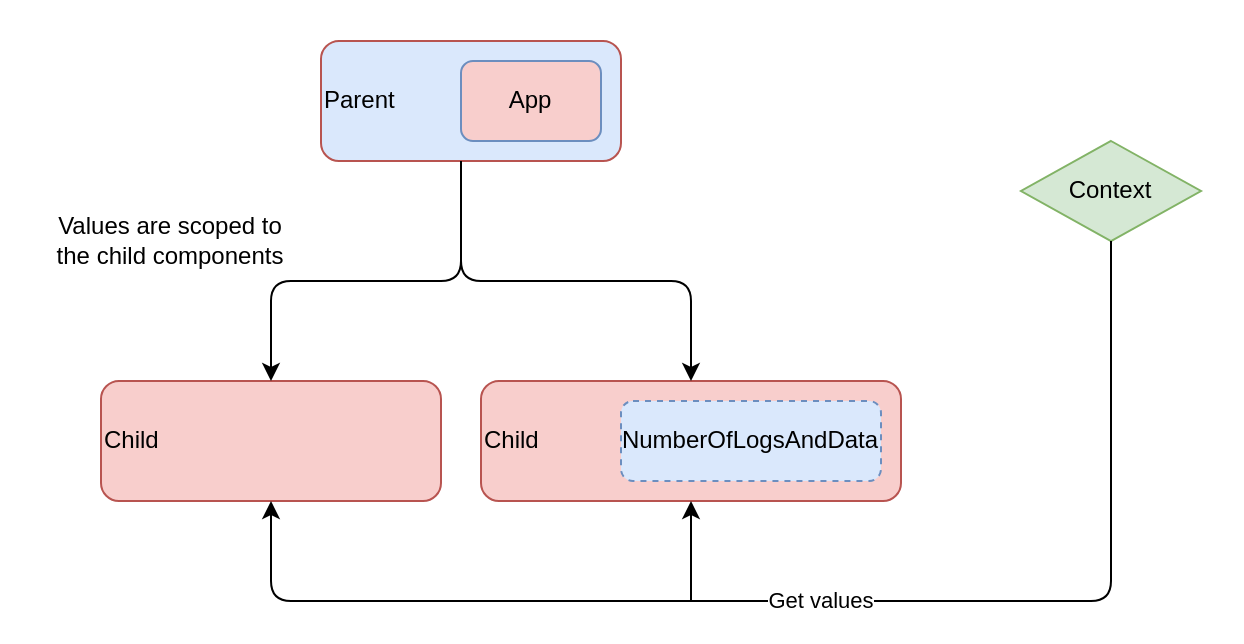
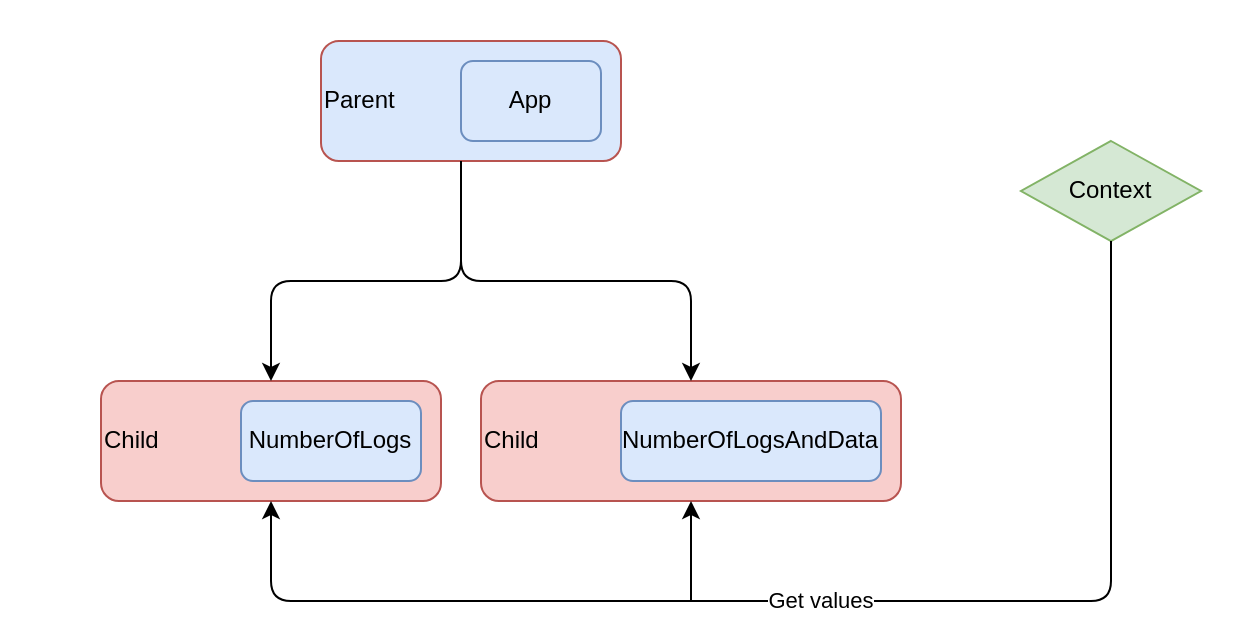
(531, 101) -> (531, 101)
(171, 241) -> none
none -> (331, 441)
(751, 441) -> (751, 441)
